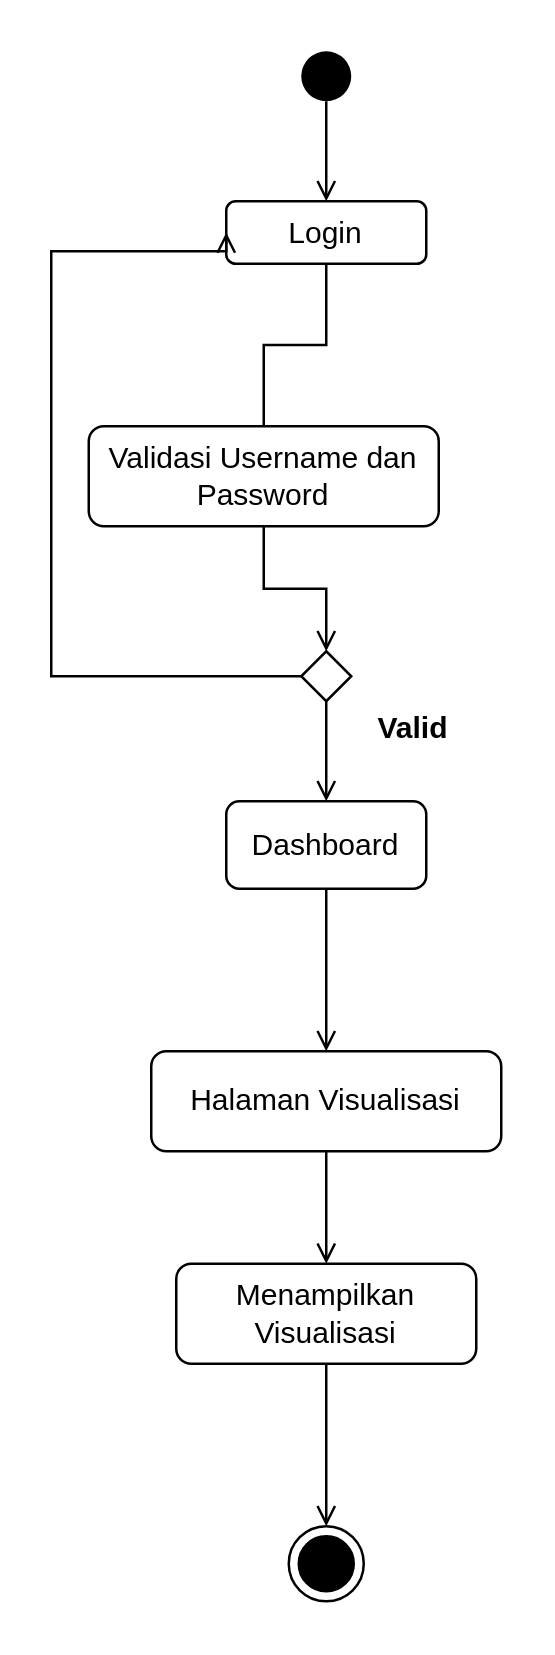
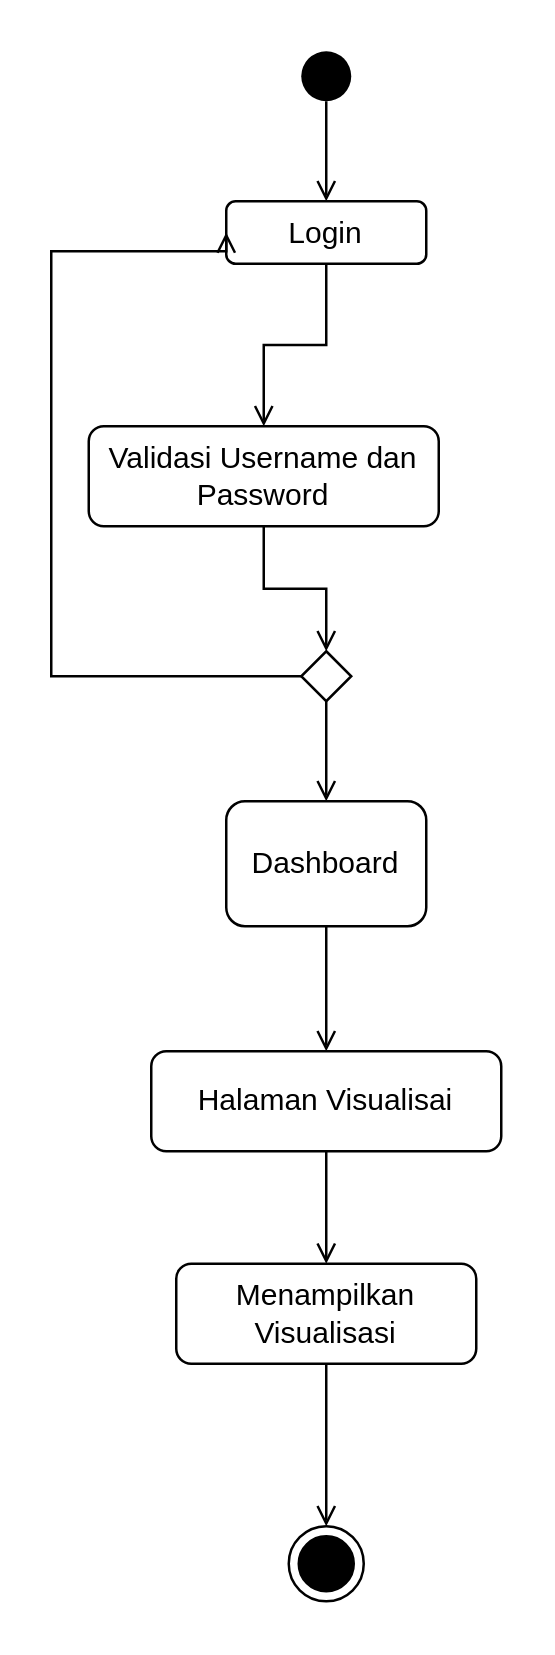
(264, 418) -> (264, 417)
(414, 726) -> none
(326, 845) -> (326, 864)
(326, 1101) -> (326, 1101)
